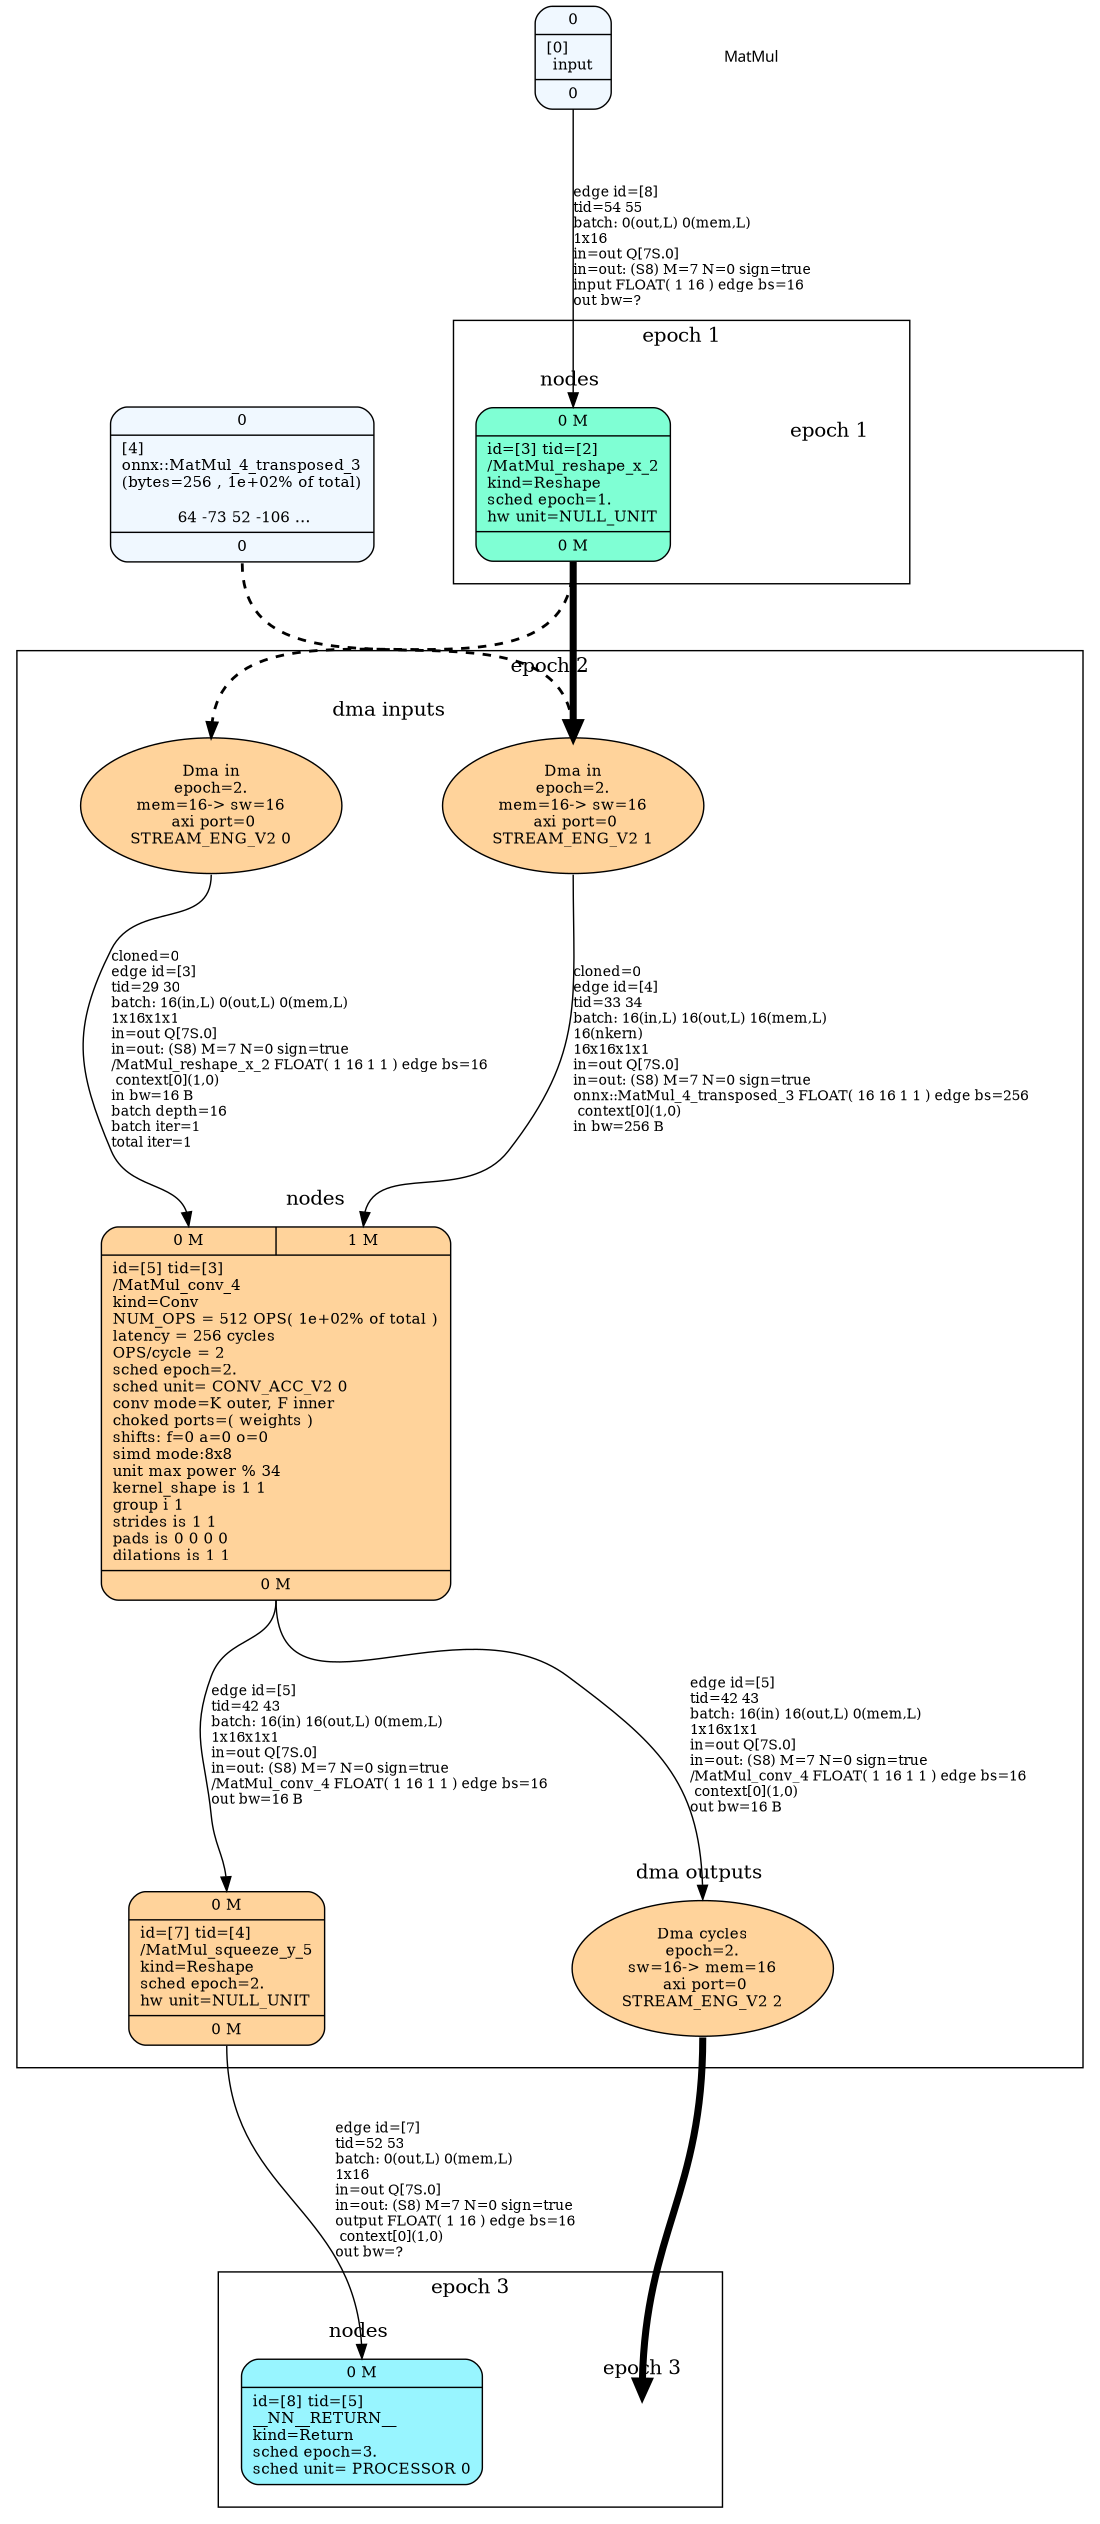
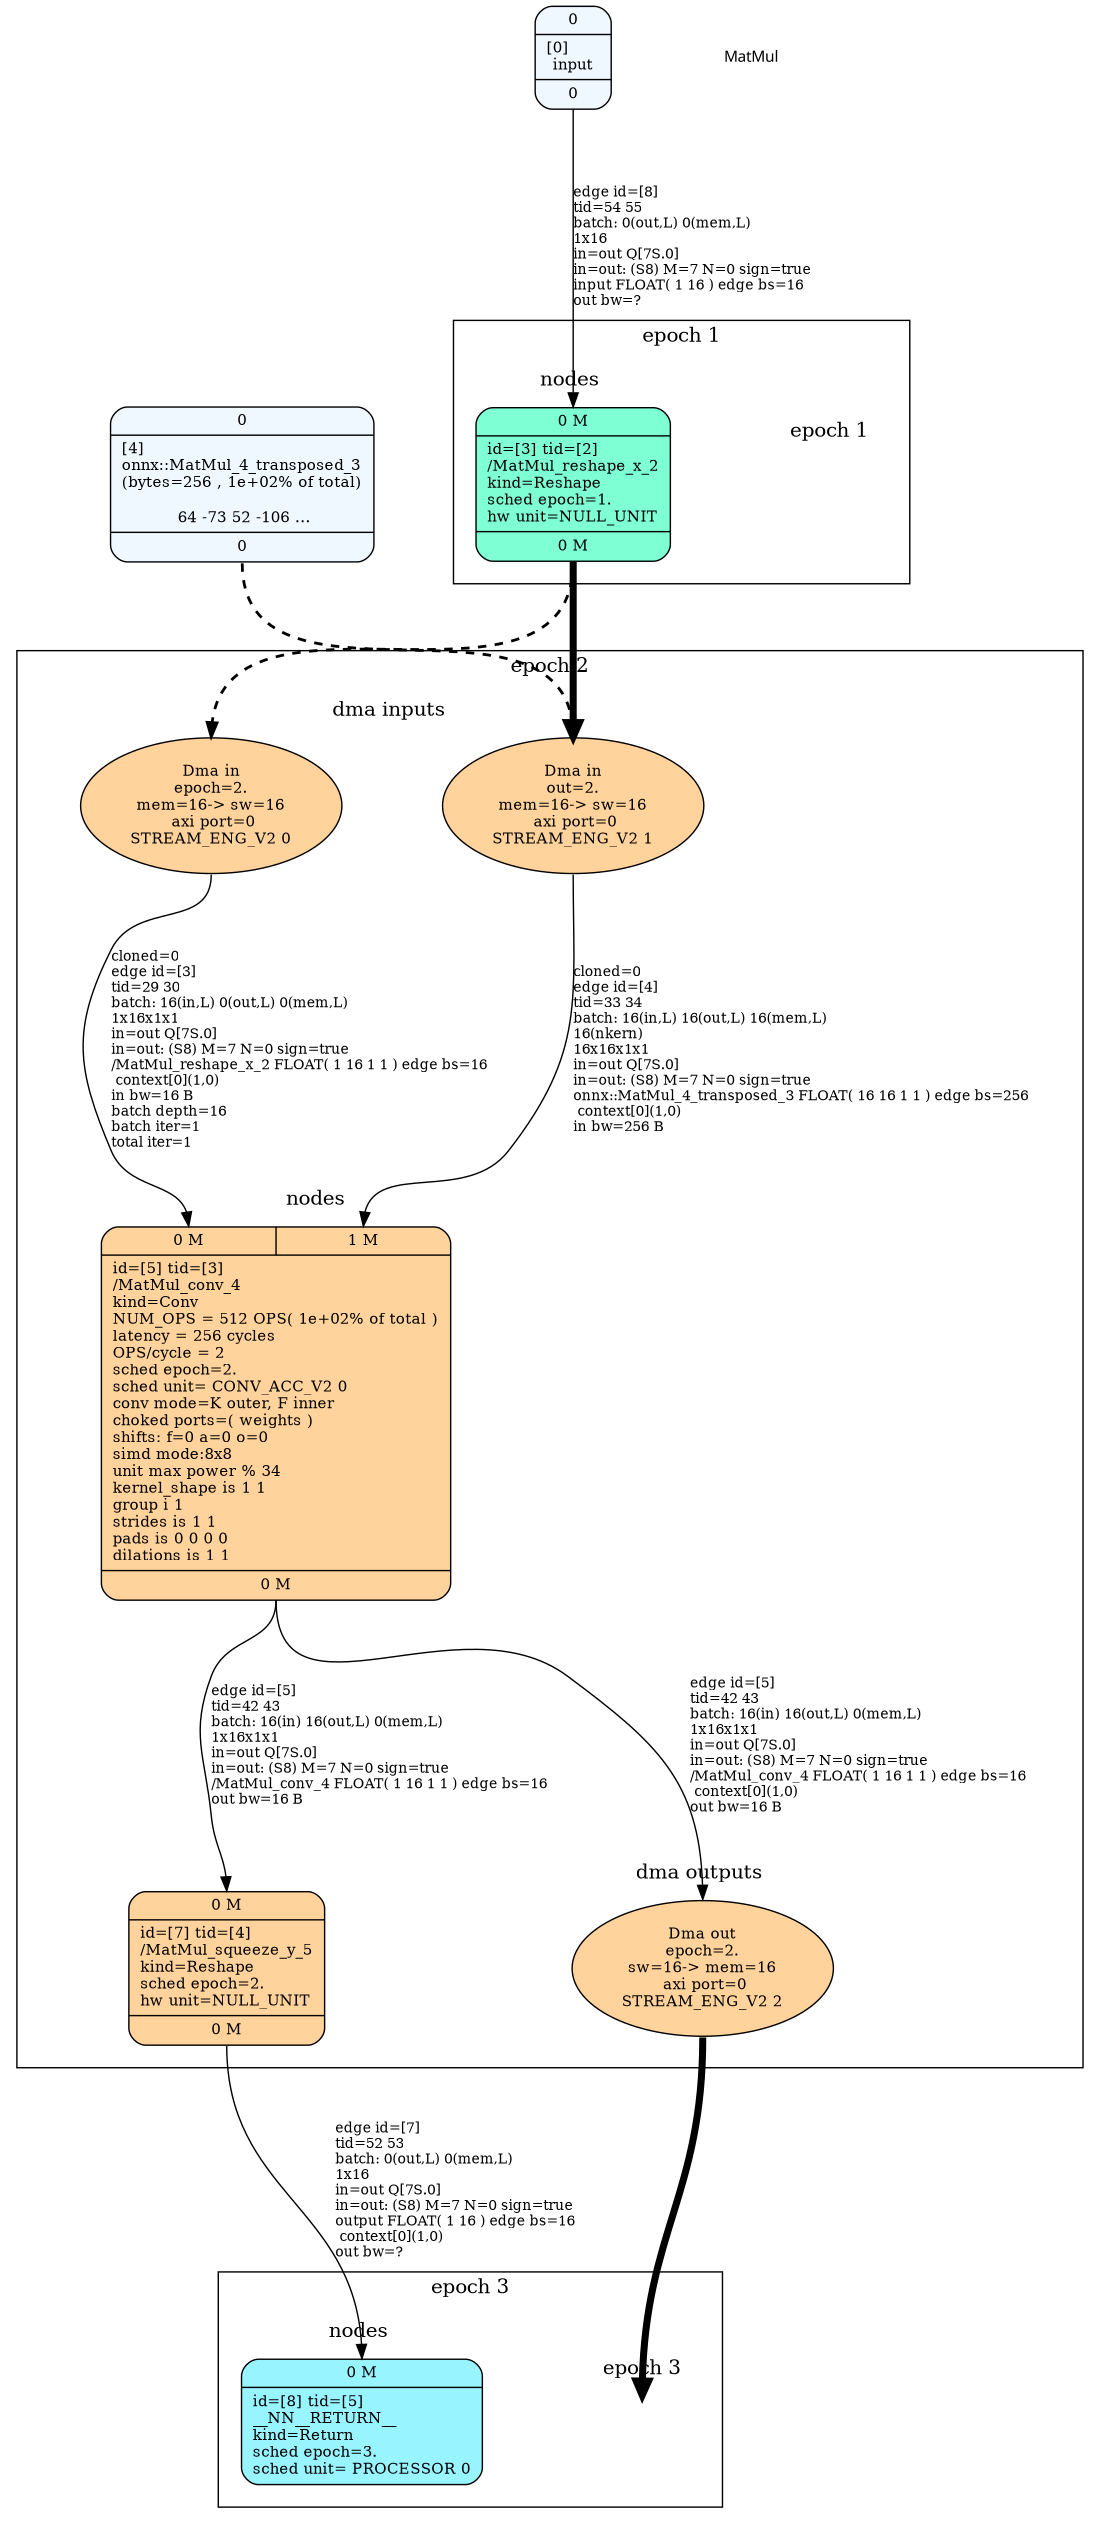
(573, 806) -> (573, 806)
(703, 1968) -> (703, 1968)
